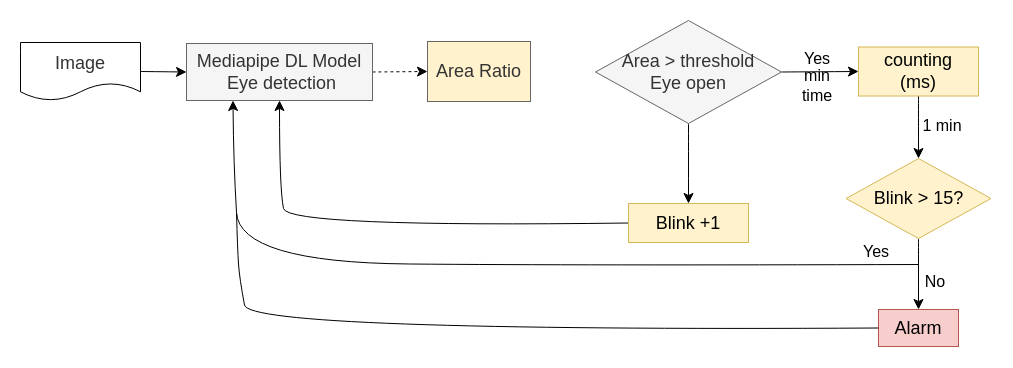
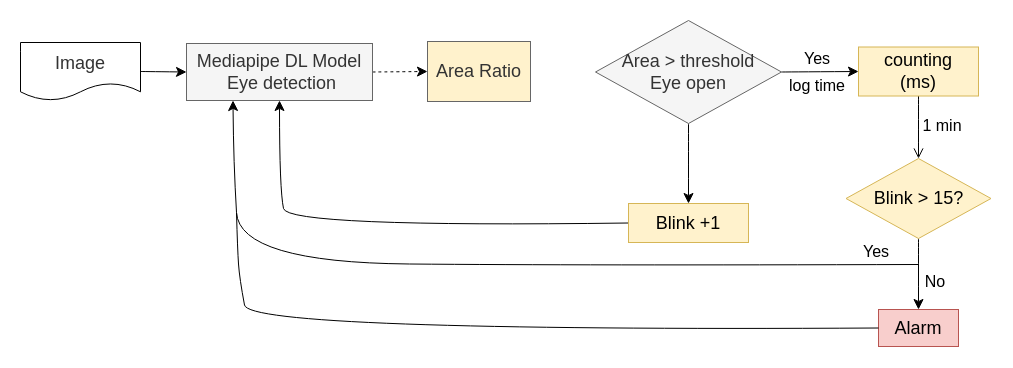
(818, 86) -> (818, 86)
(919, 149) -> (919, 151)
